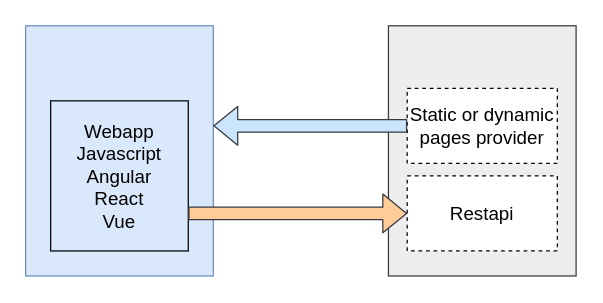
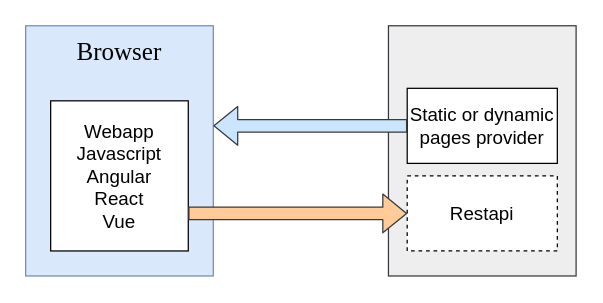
none -> (119, 51)
(482, 126) -> (482, 126)
(119, 176) -> (119, 176)
